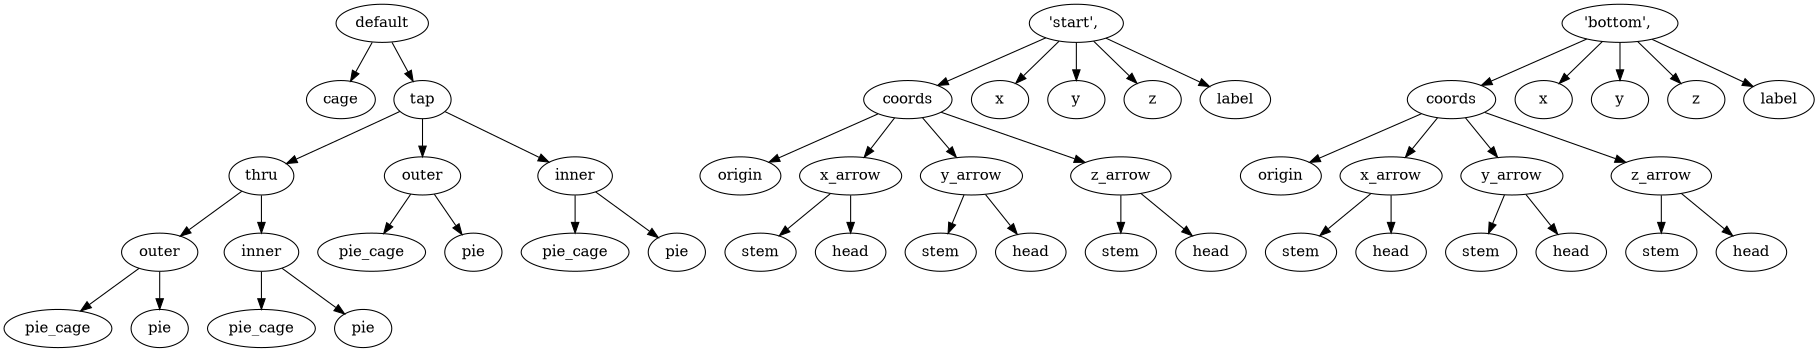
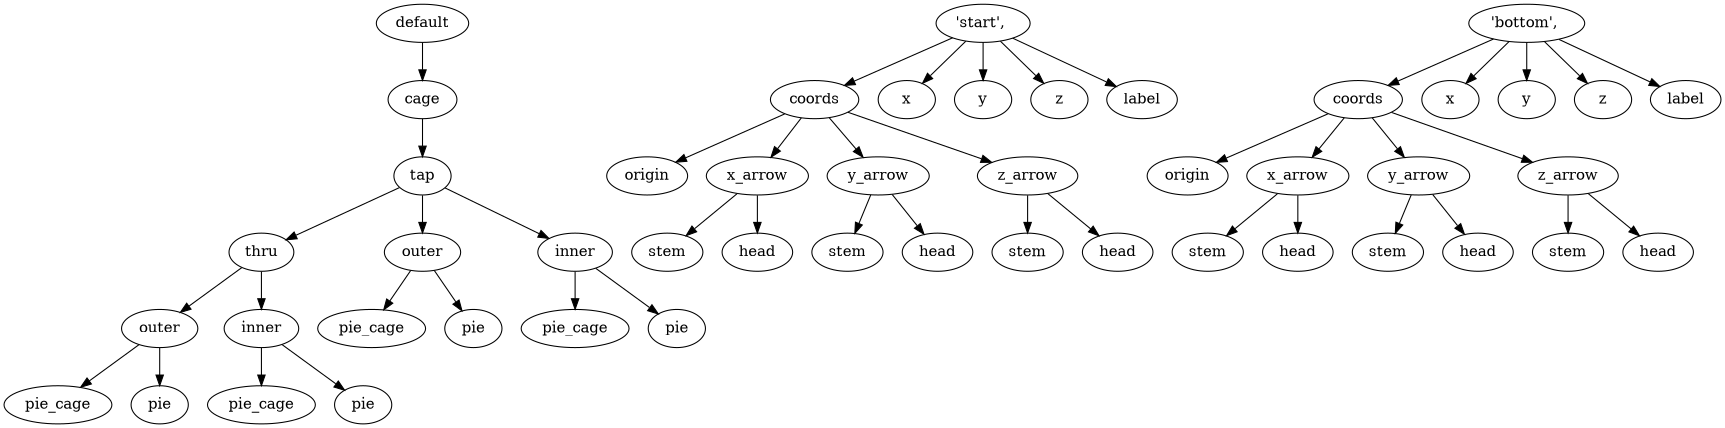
(400, 57) -> (423, 133)
